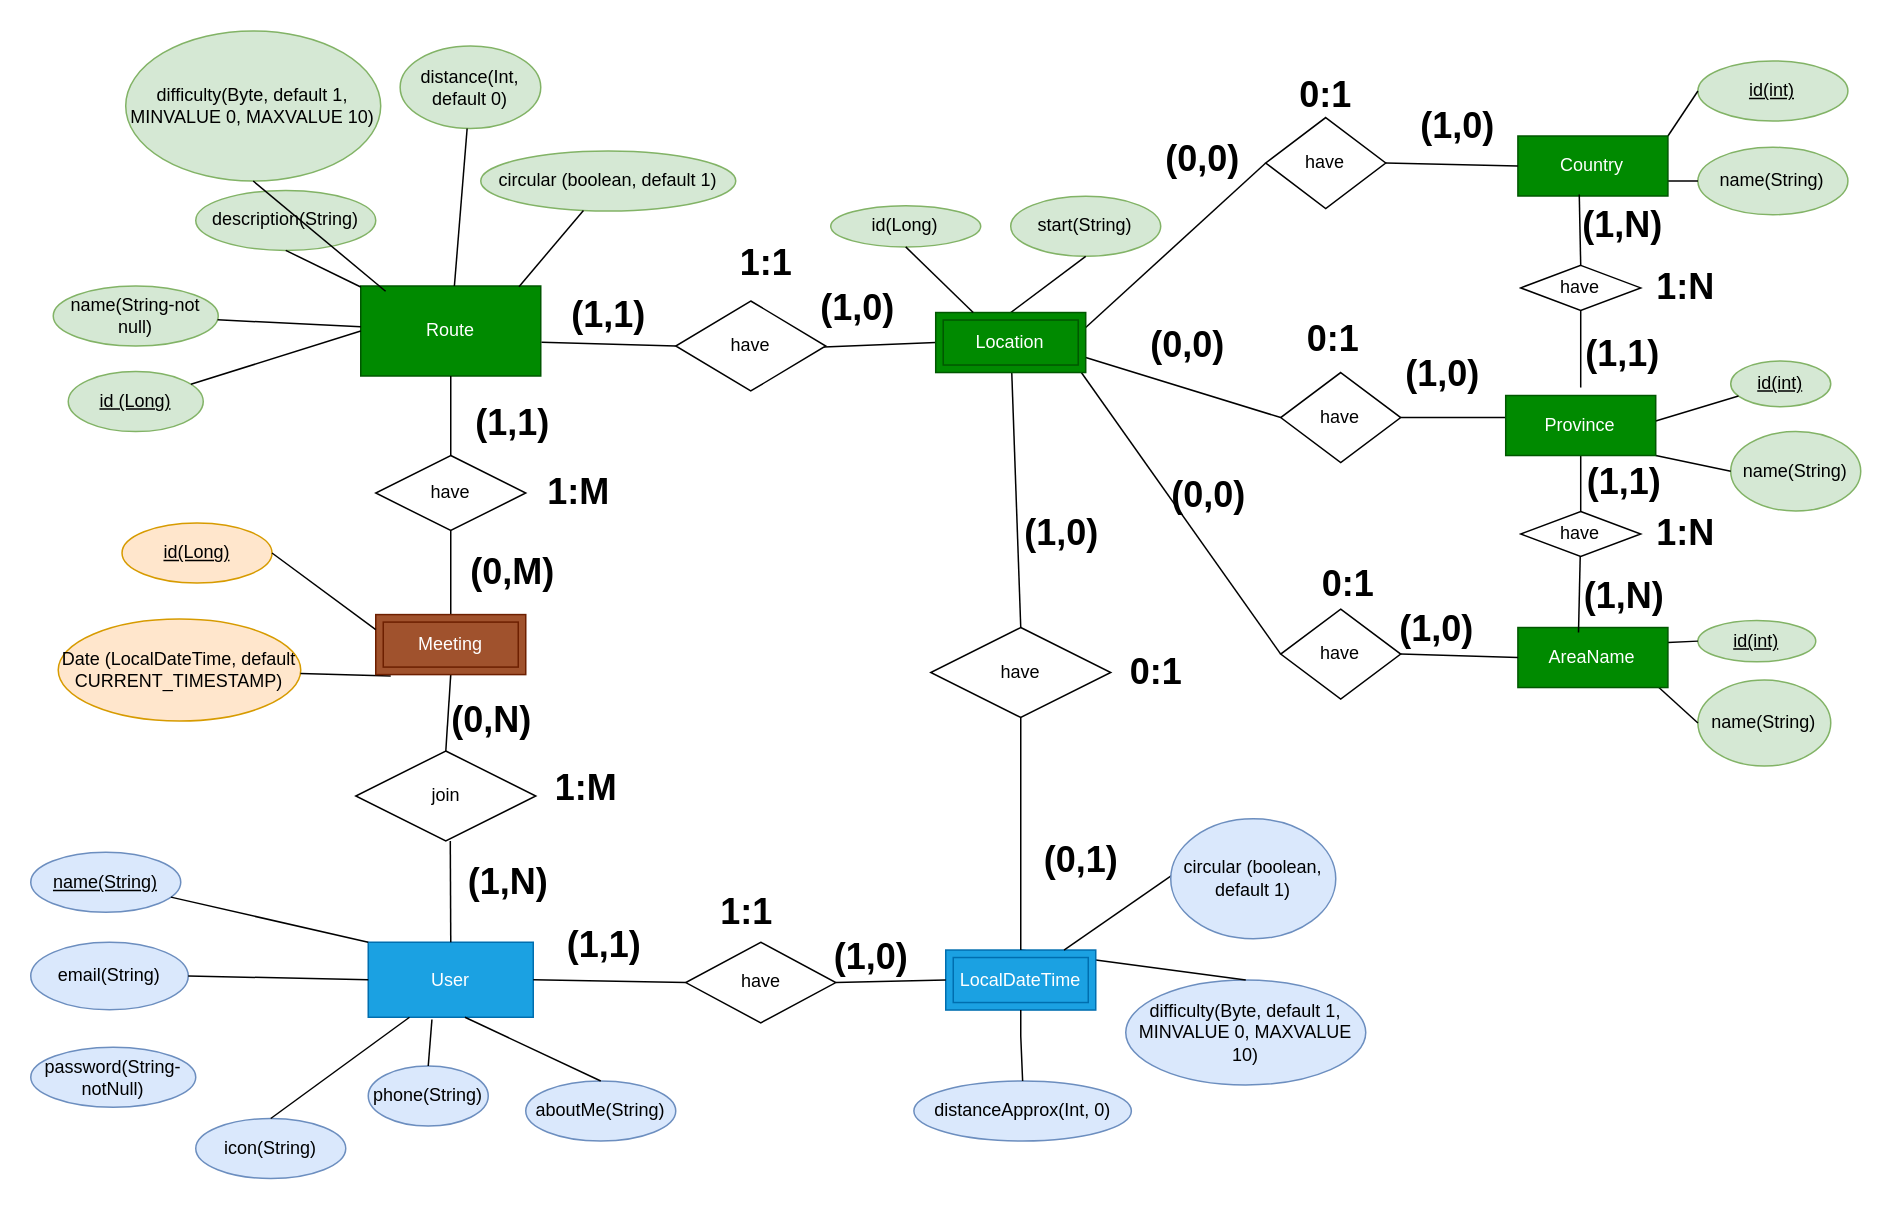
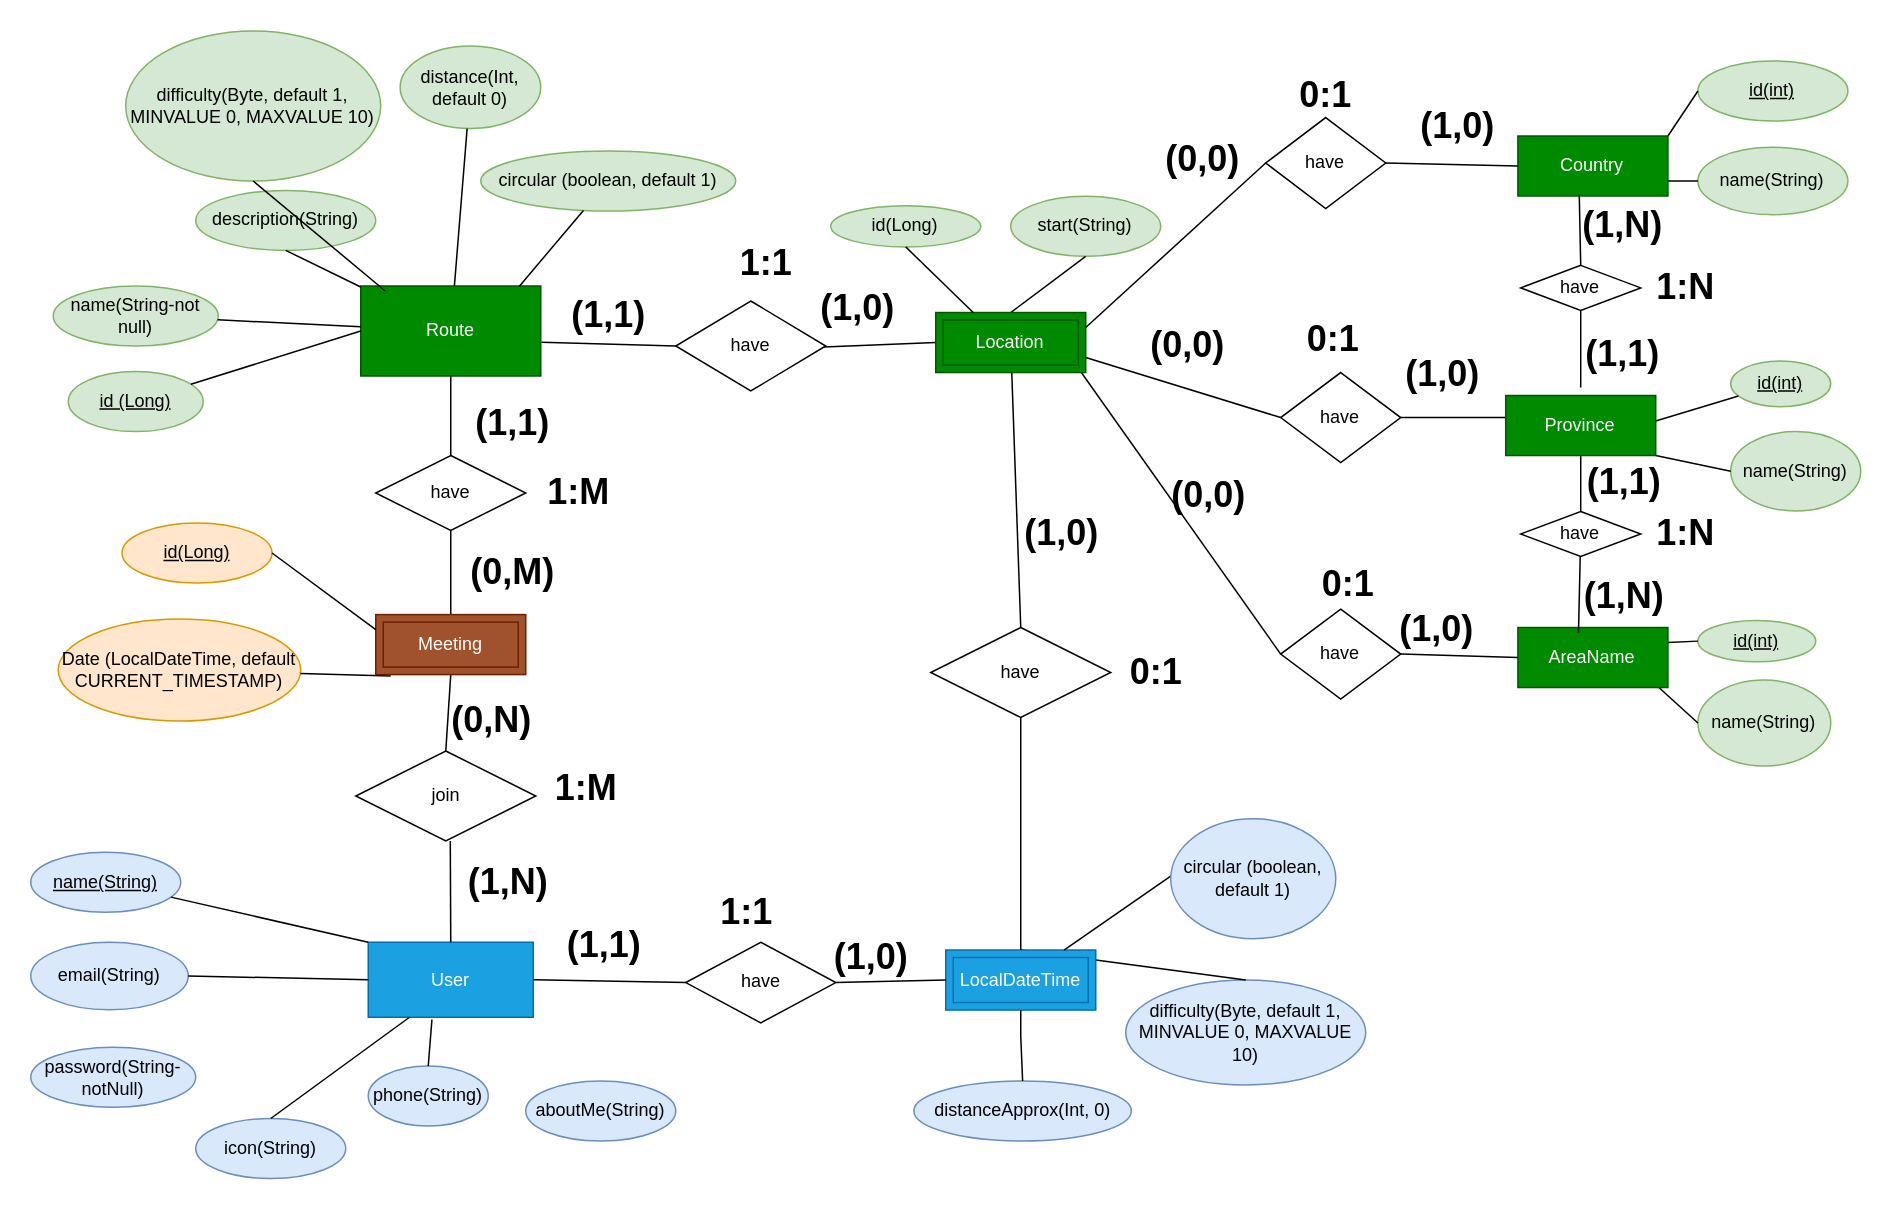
(1081, 860) -> none
(533, 1049) -> none
